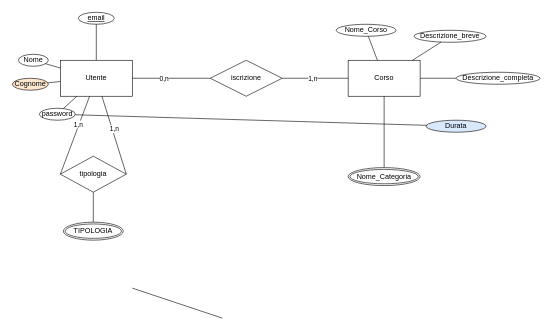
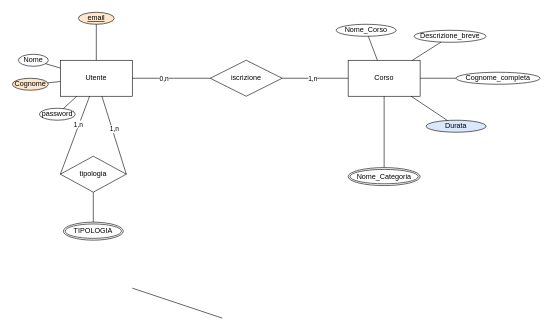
(96, 18) -> (96, 18)
(498, 78) -> (498, 78)
(251, 120) -> (430, 109)
